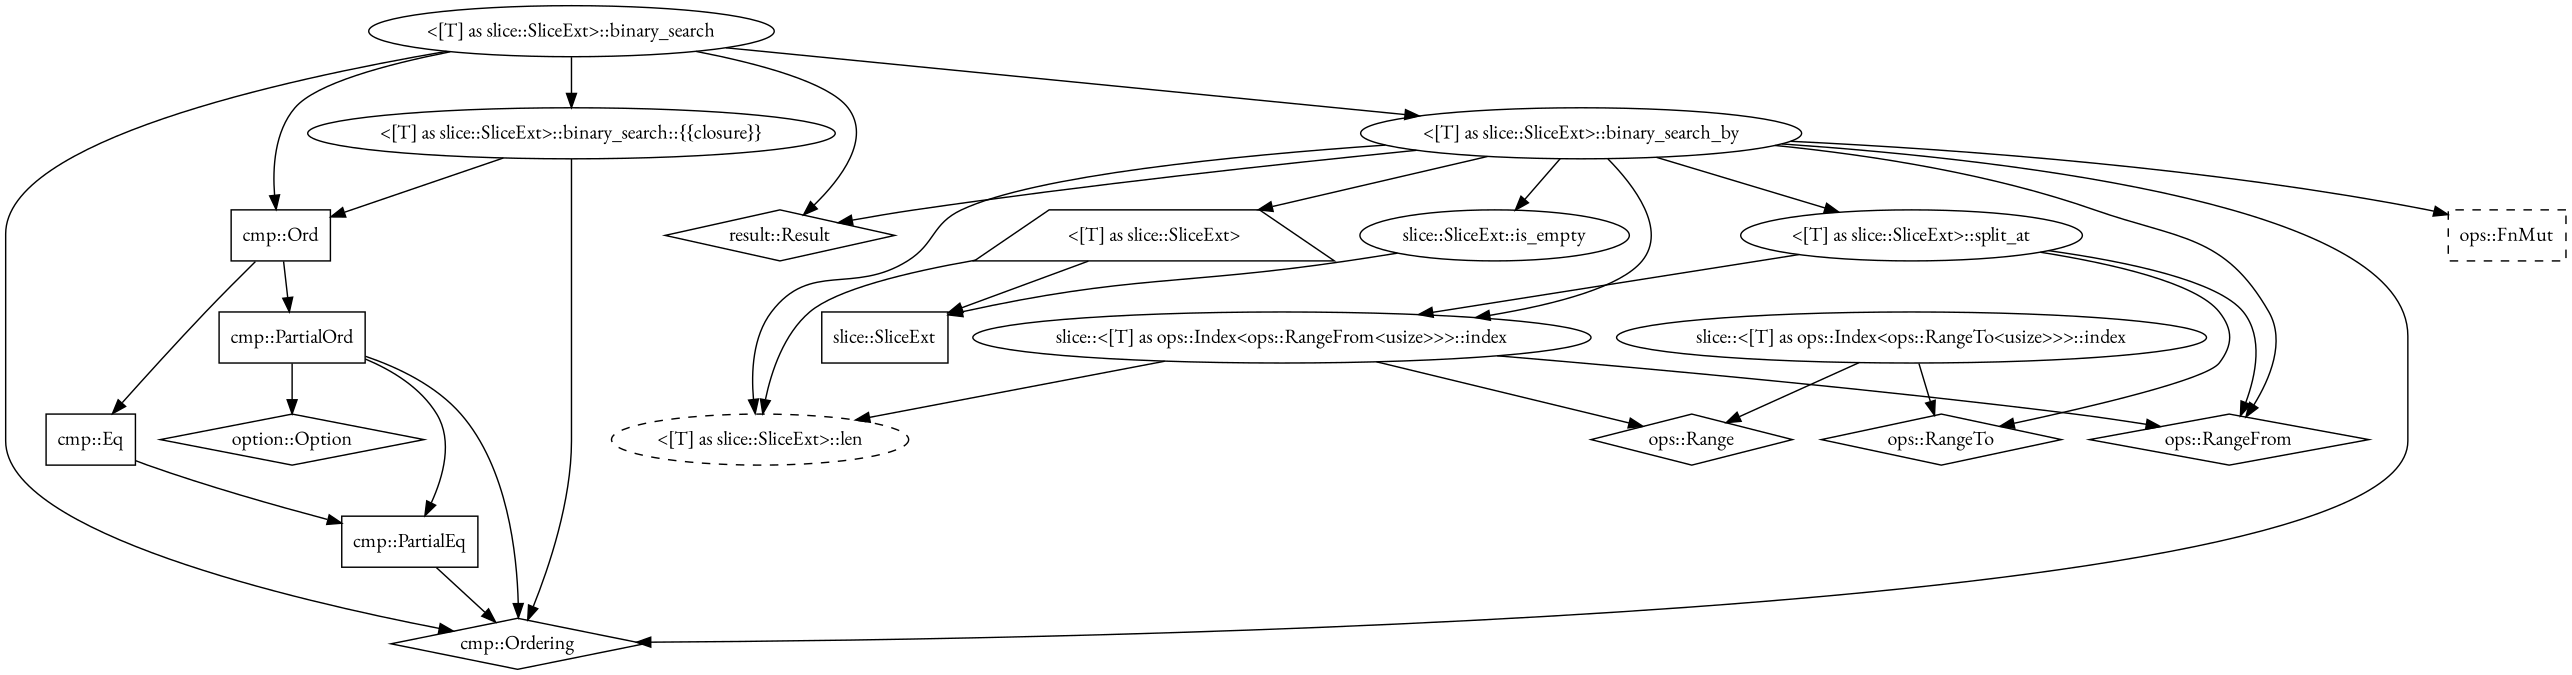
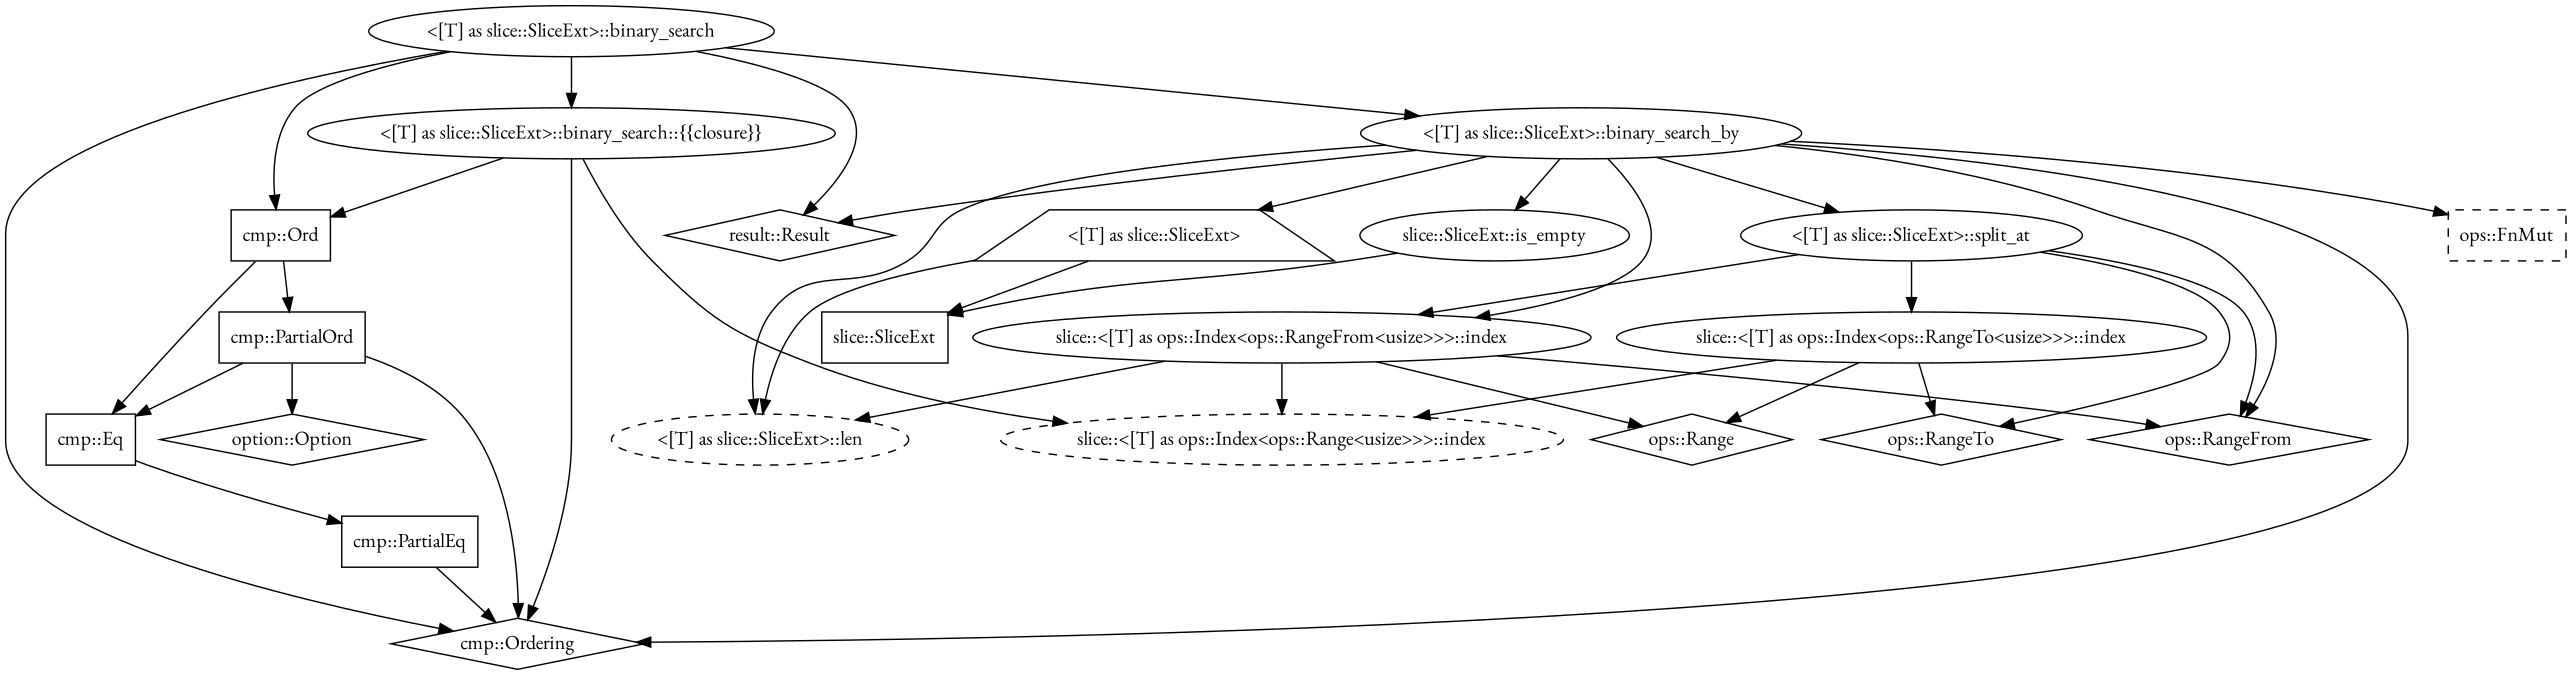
none -> (1912, 279)
(437, 414) -> (196, 386)
none -> (1282, 440)
